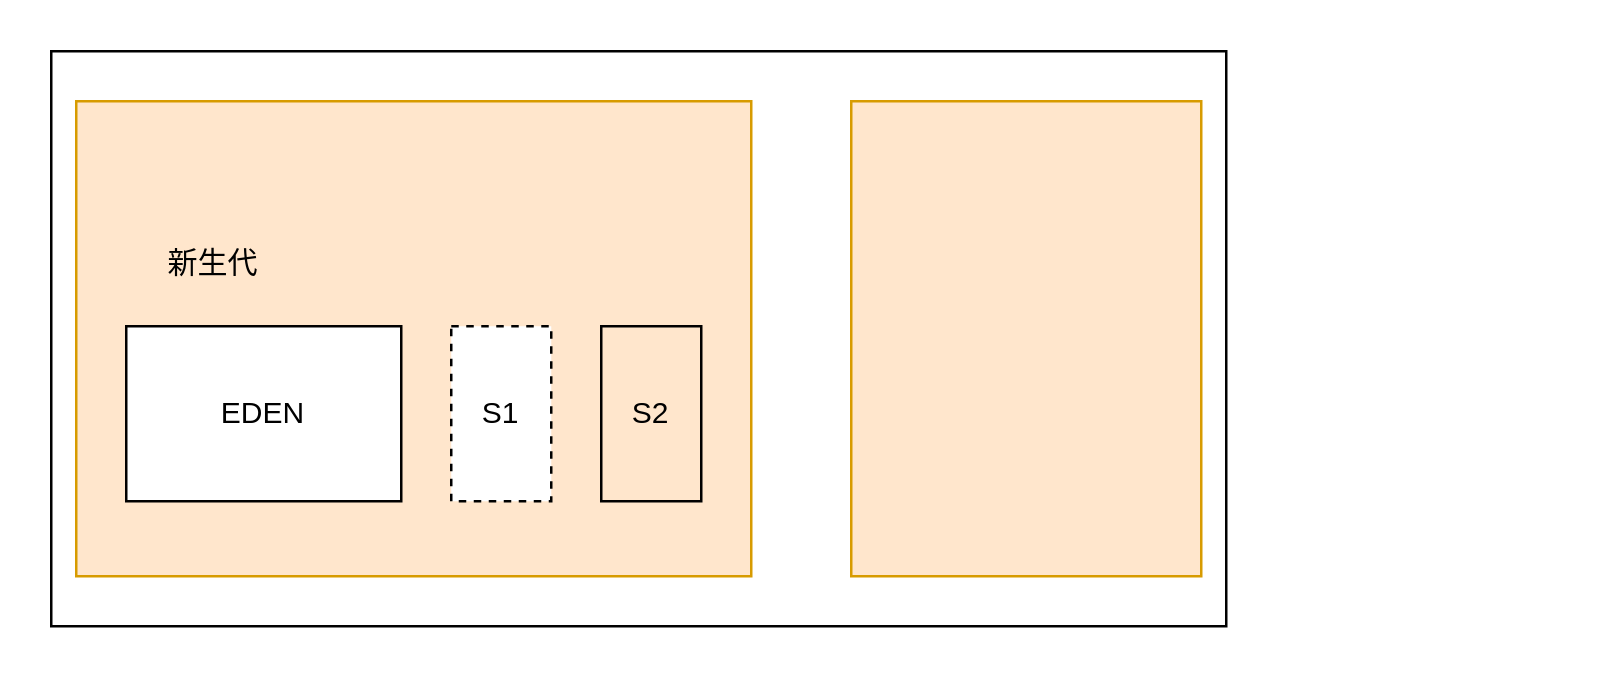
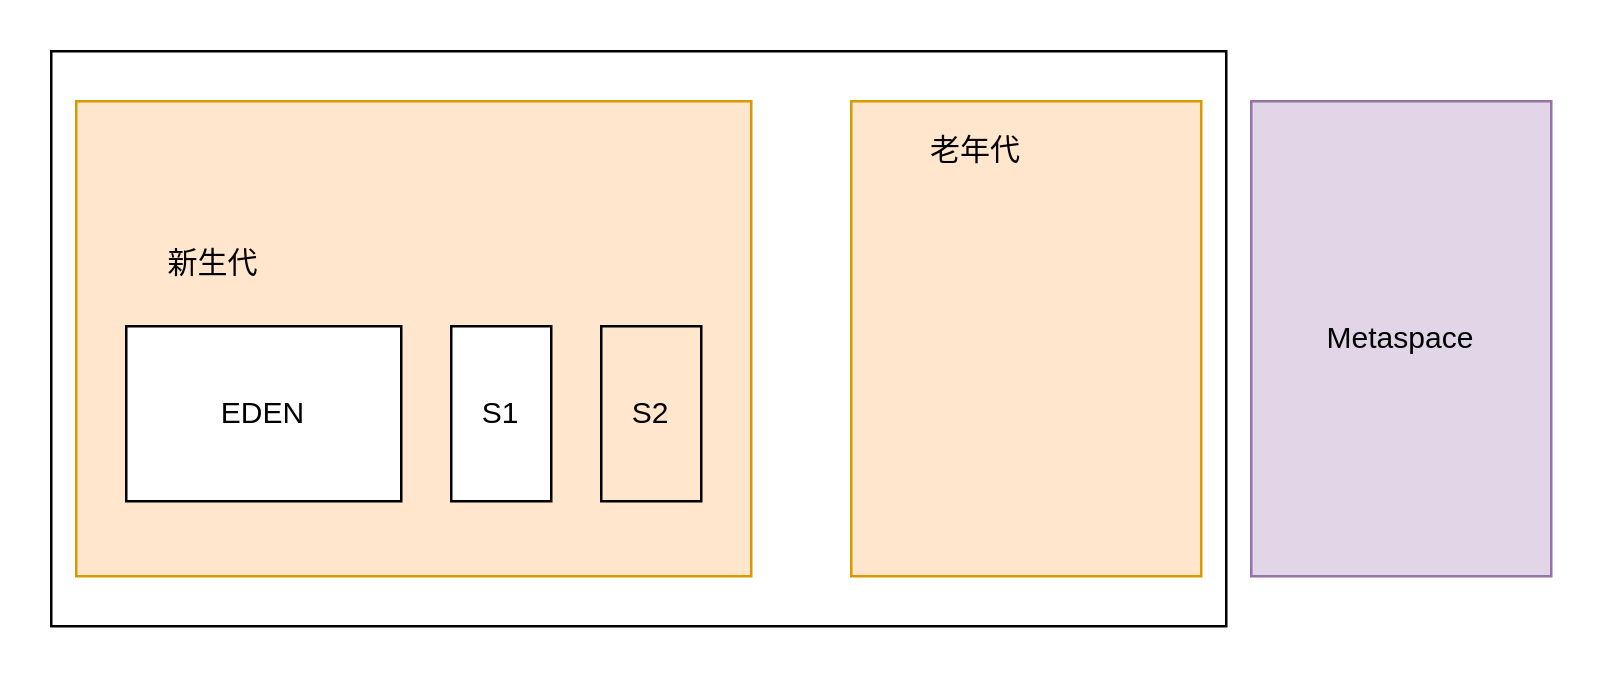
none -> (976, 151)
none -> (1401, 339)
(501, 414) -> (501, 414)
